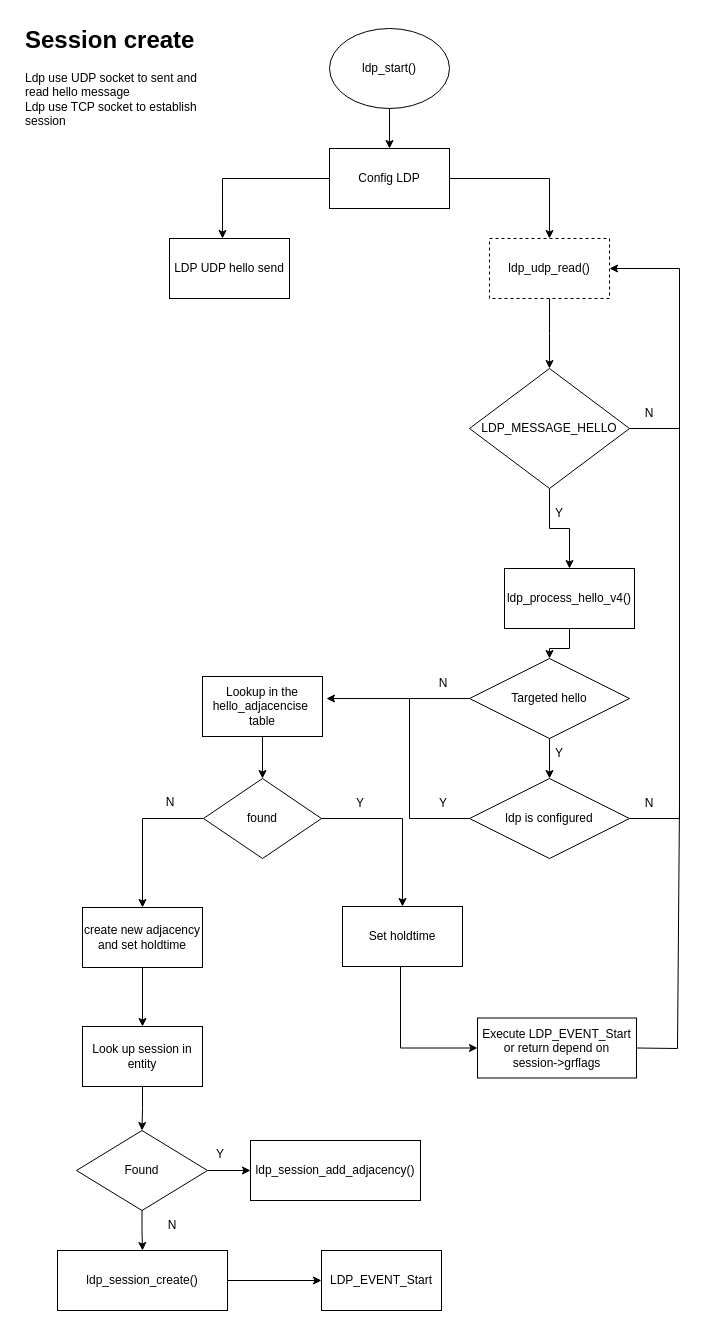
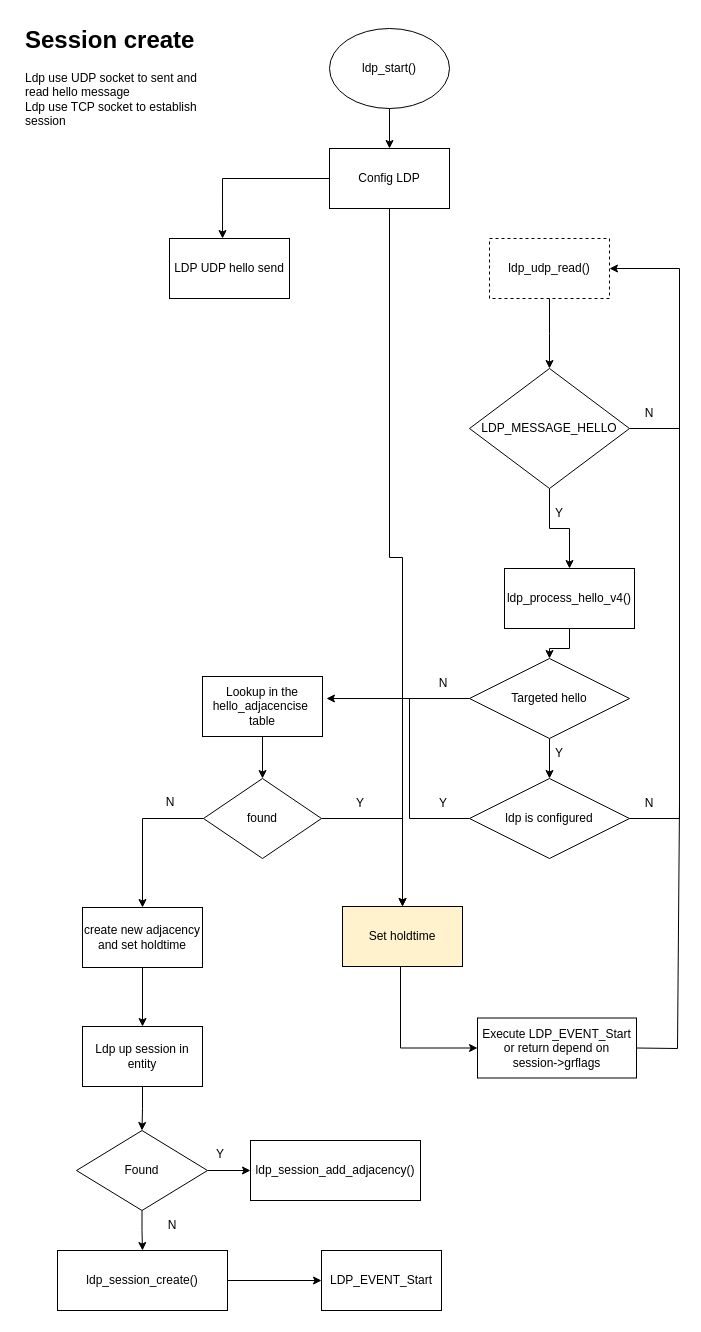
(526, 179) -> (390, 519)
(403, 937) -> (403, 937)
(143, 1057) -> (143, 1057)
